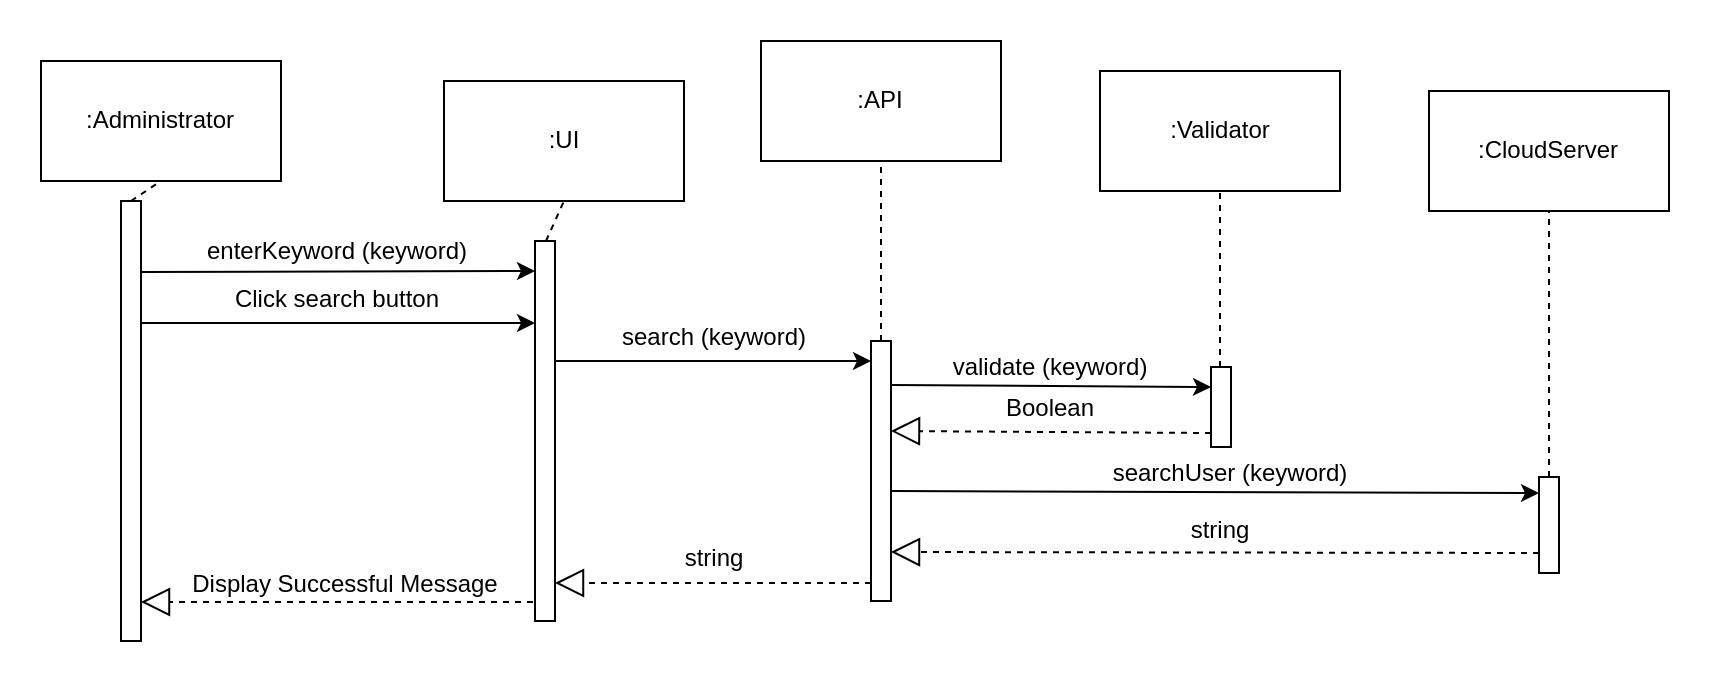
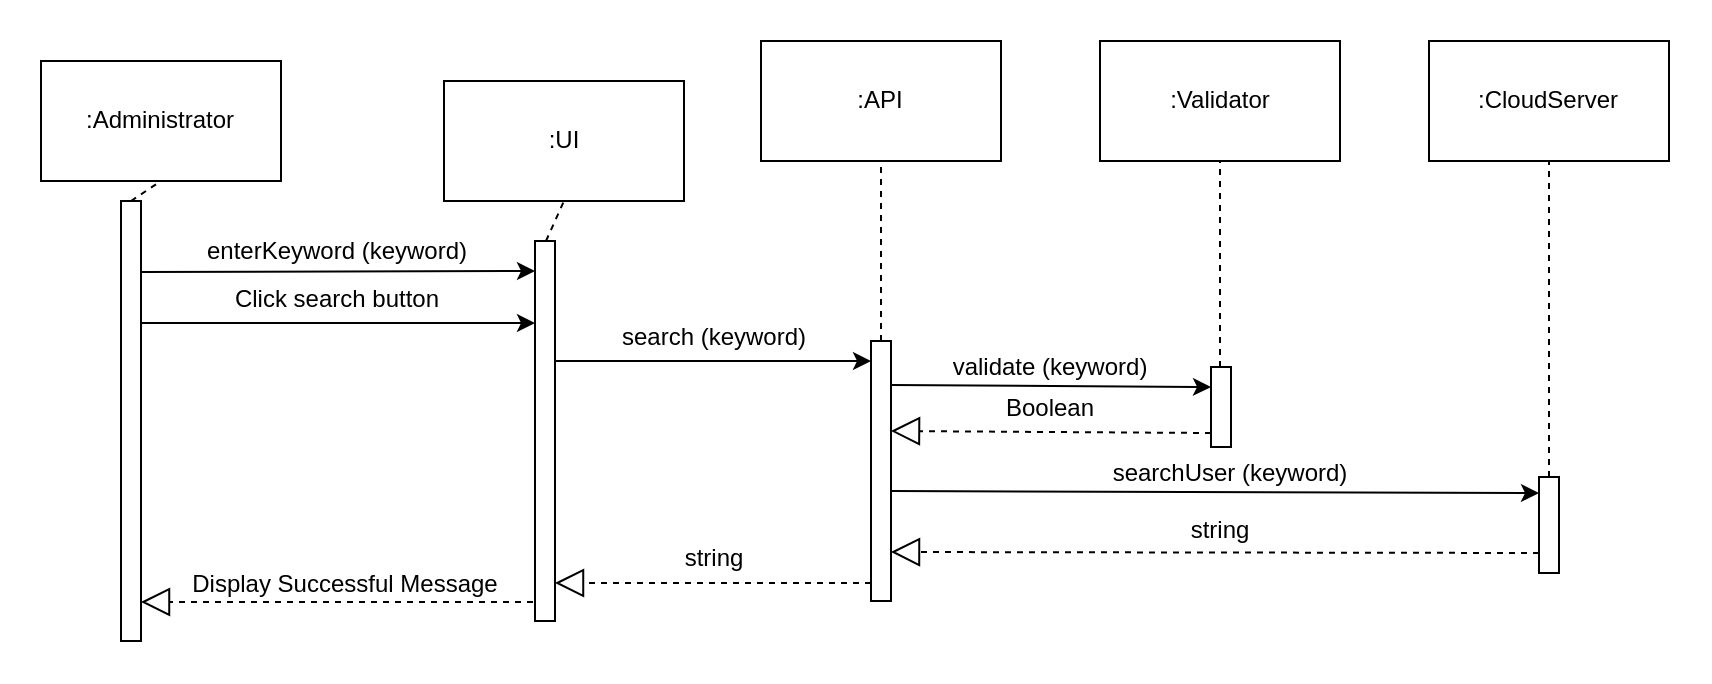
(1220, 131) -> (1220, 101)
(1549, 151) -> (1549, 101)
